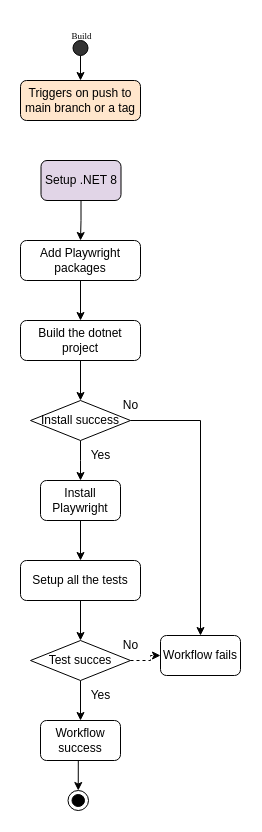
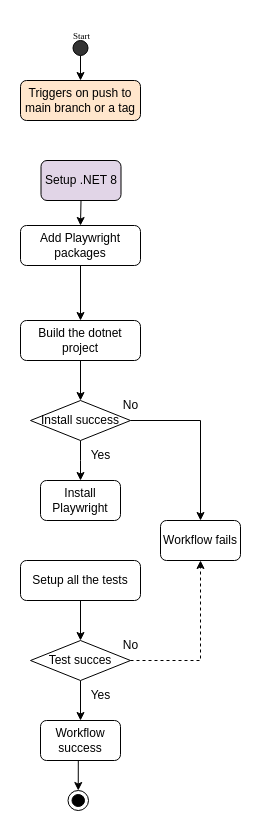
(82, 36) -> (82, 36)
(81, 261) -> (81, 246)
(81, 537) -> none
(201, 656) -> (201, 541)
